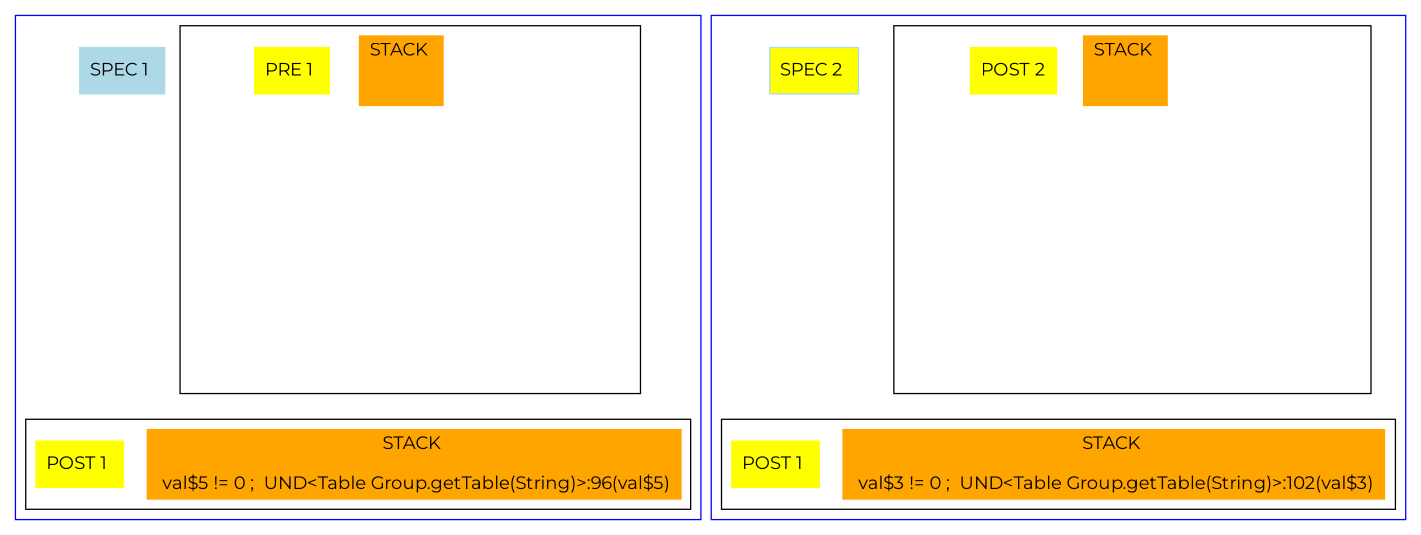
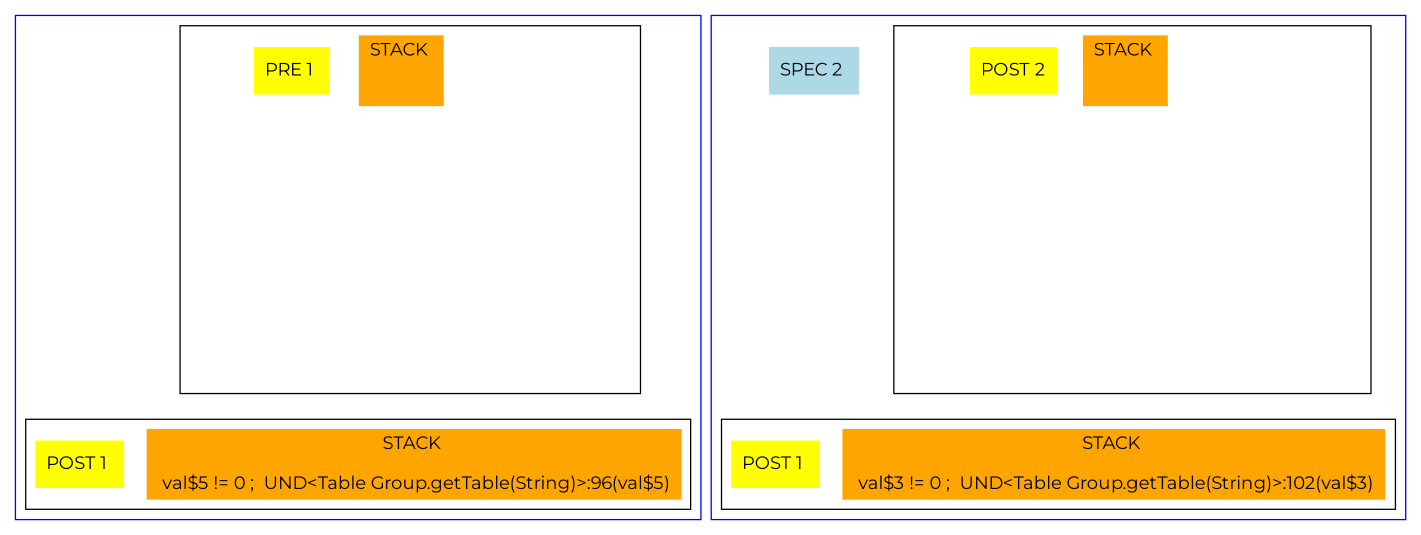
(122, 71) -> none
(814, 71) -> (814, 71)
